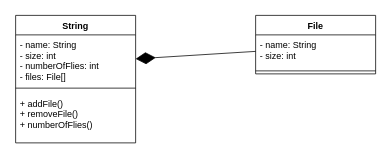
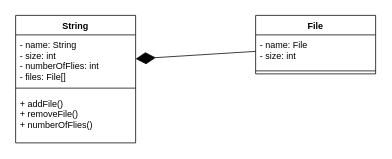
(290, 45) -> (284, 45)
